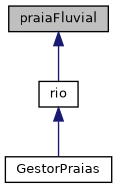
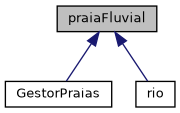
(59, 139) -> (79, 62)
